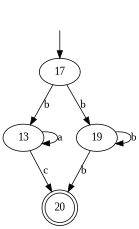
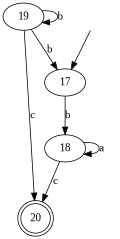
(76, 101) -> (42, 46)
(23, 138) -> (65, 148)
(84, 171) -> (33, 115)
